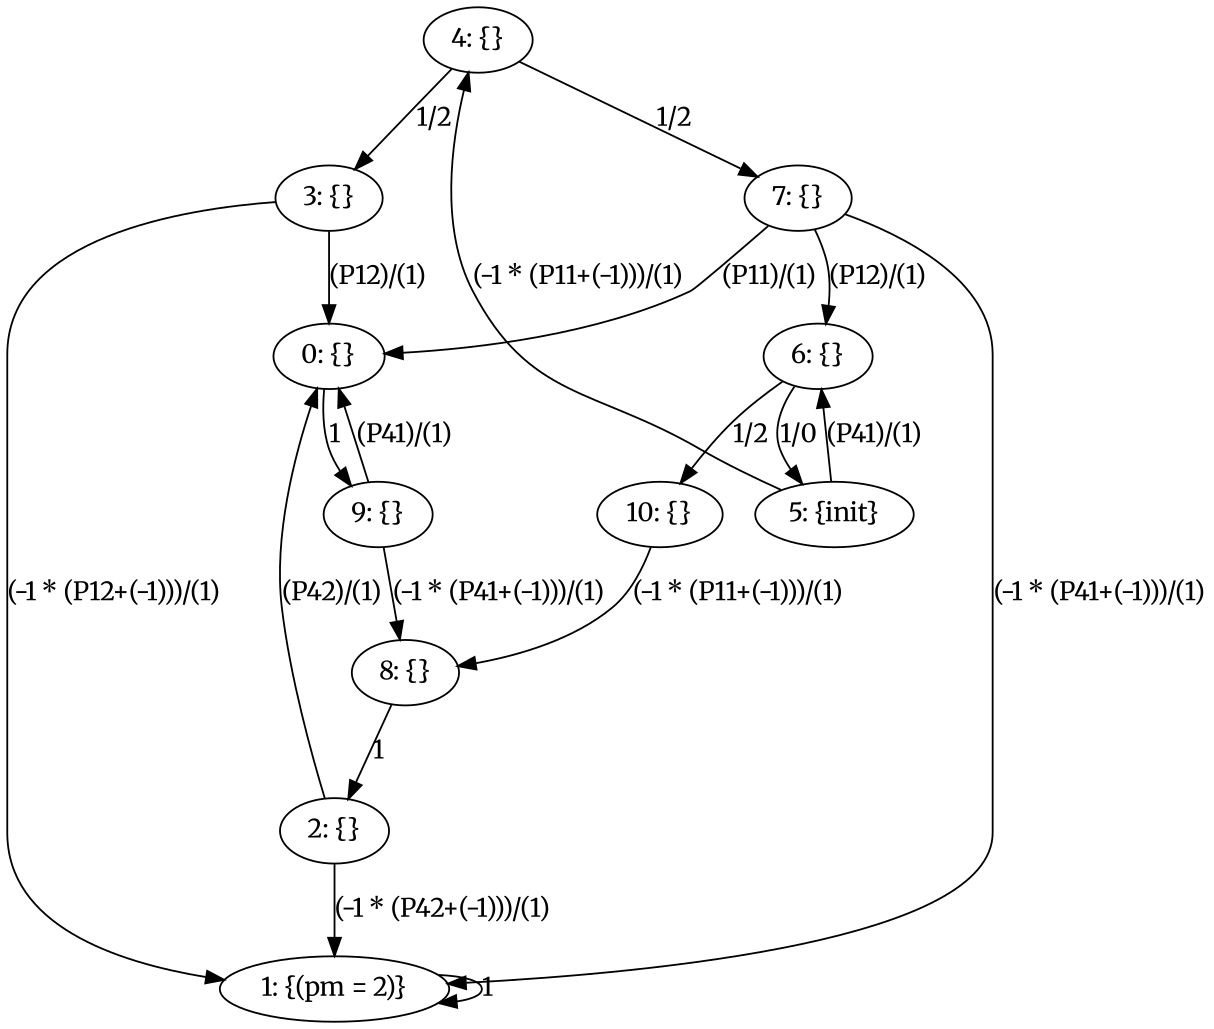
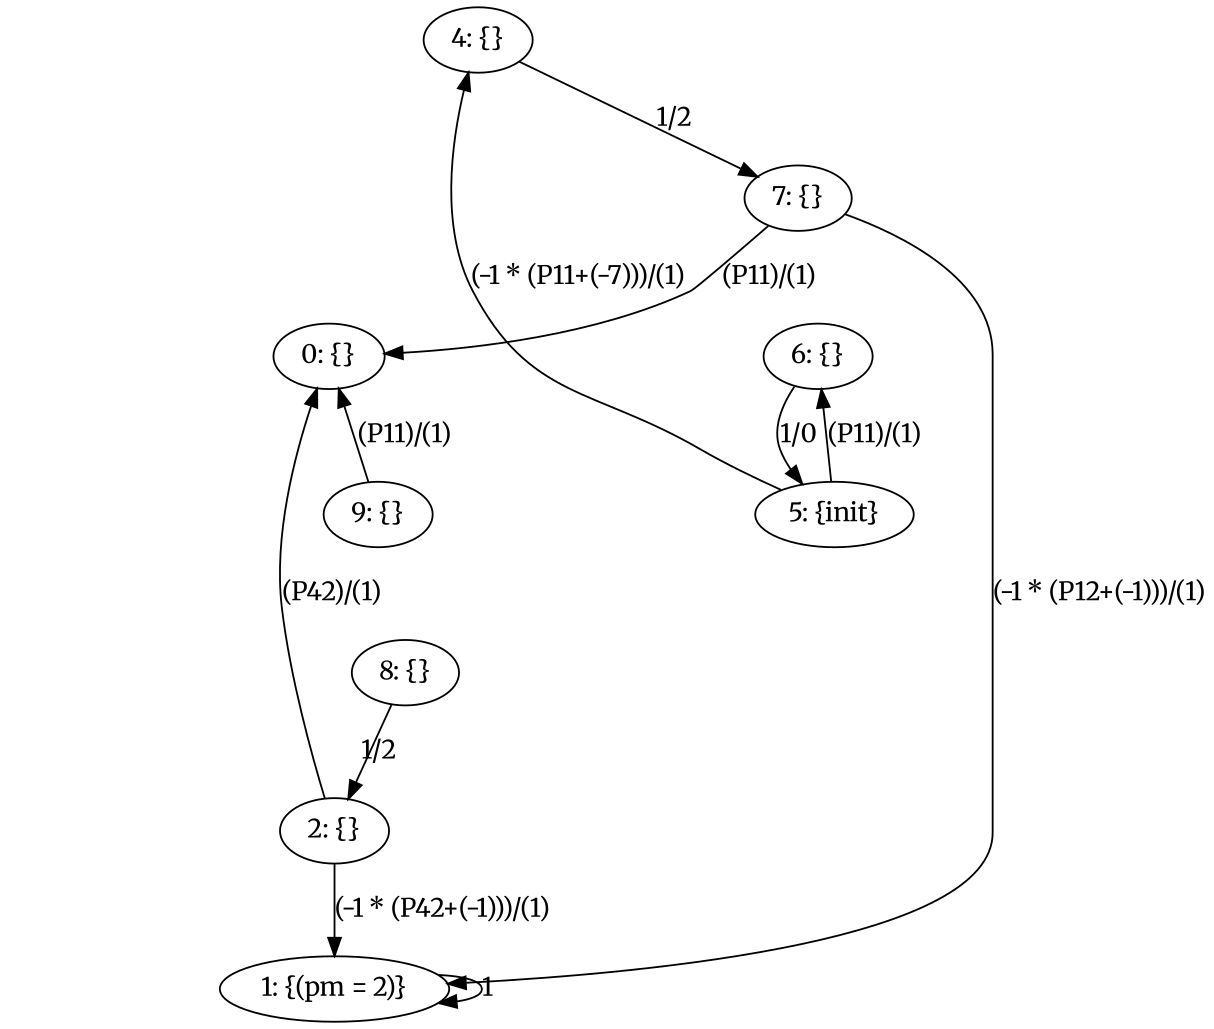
(329, 198) -> none
(828, 266) -> none
(578, 277) -> (578, 277)
(325, 432) -> none
(405, 435) -> (405, 435)
(874, 435) -> (874, 435)
(660, 515) -> none
(390, 584) -> none
(1100, 594) -> (1100, 594)
(379, 752) -> (379, 752)
